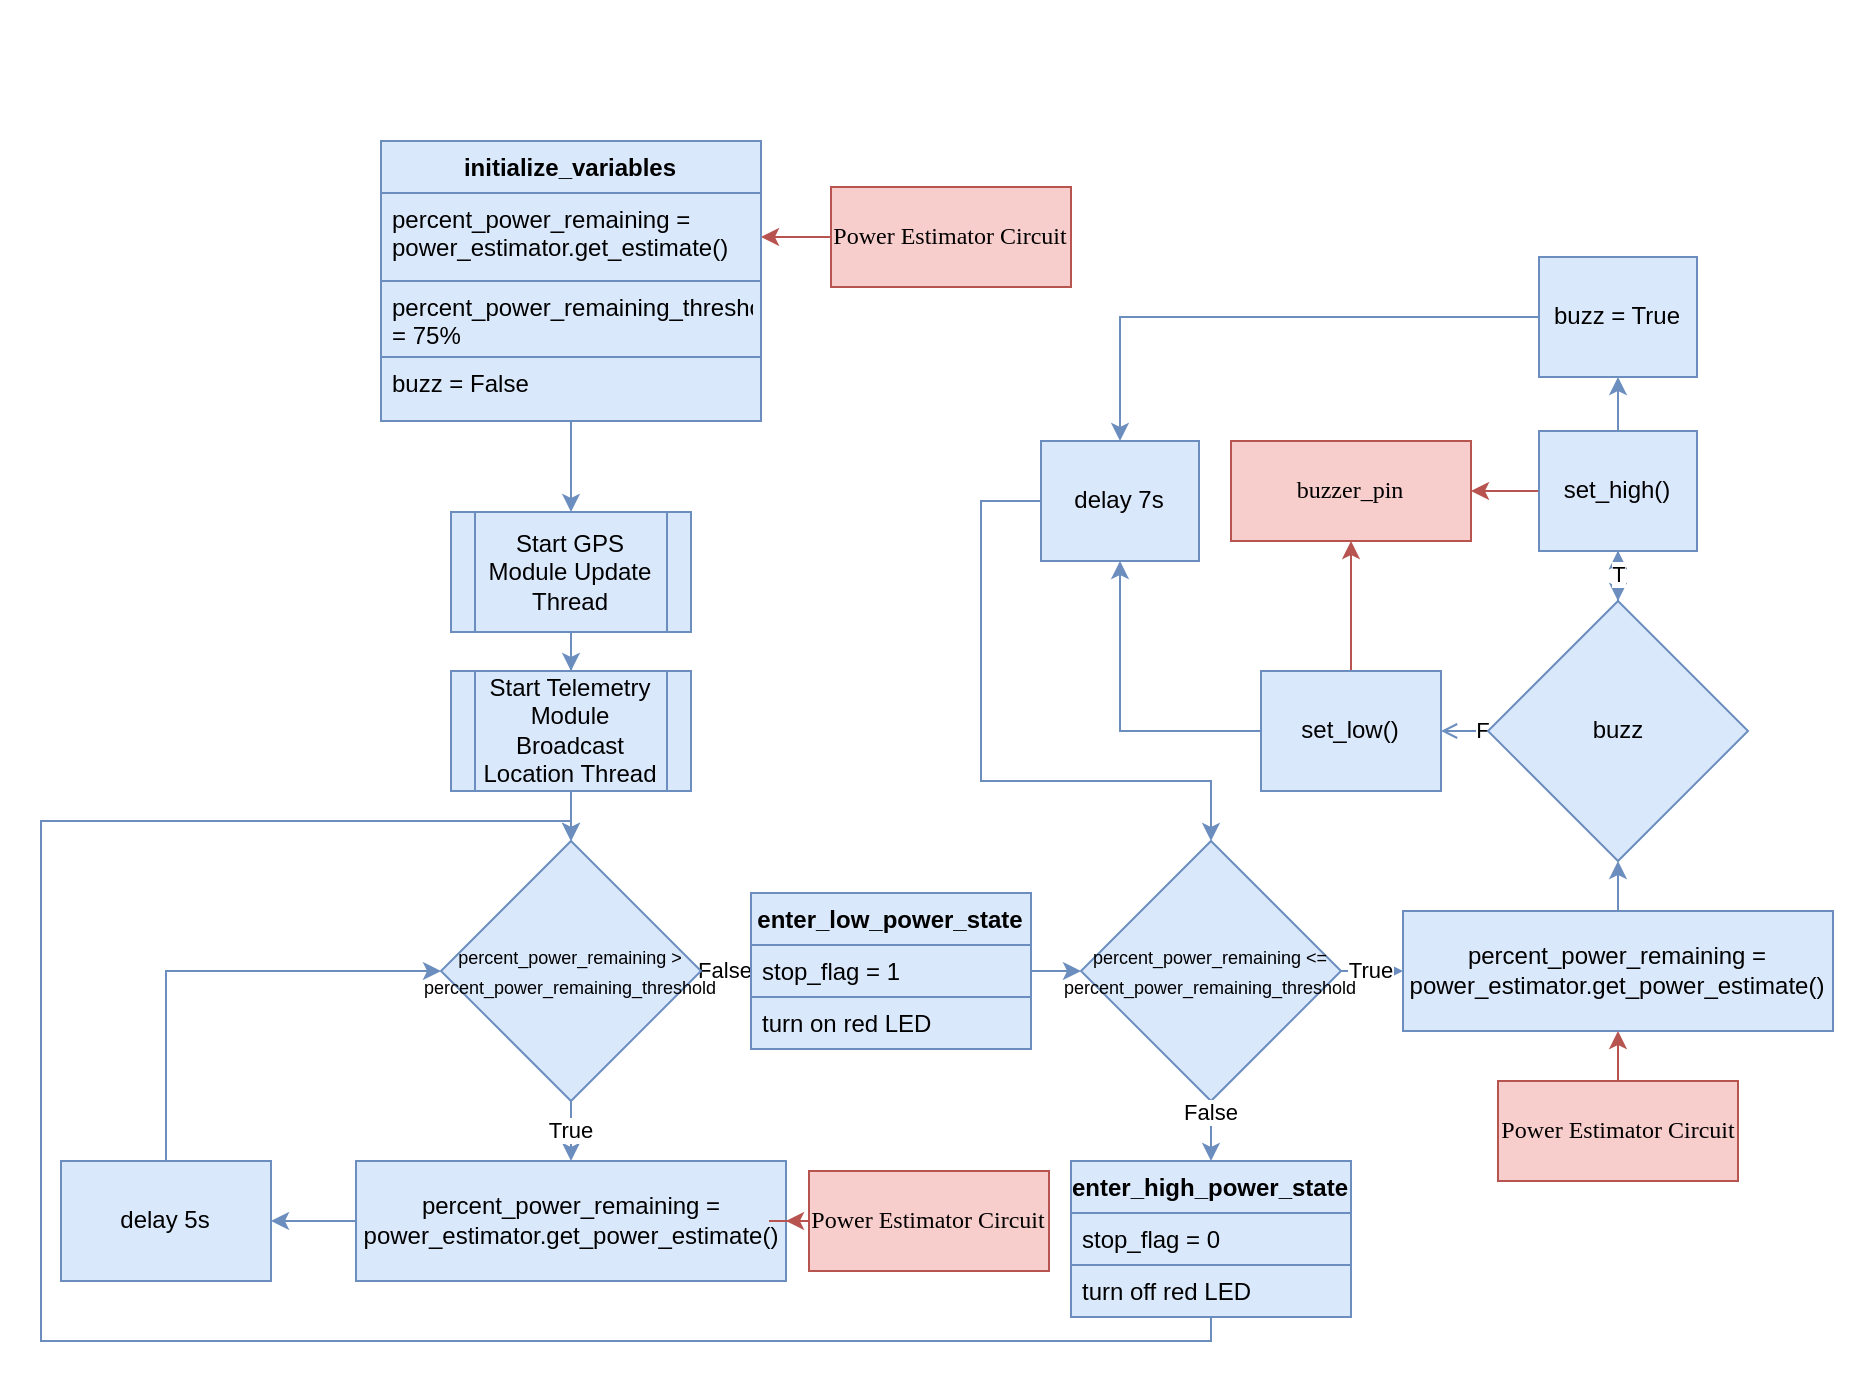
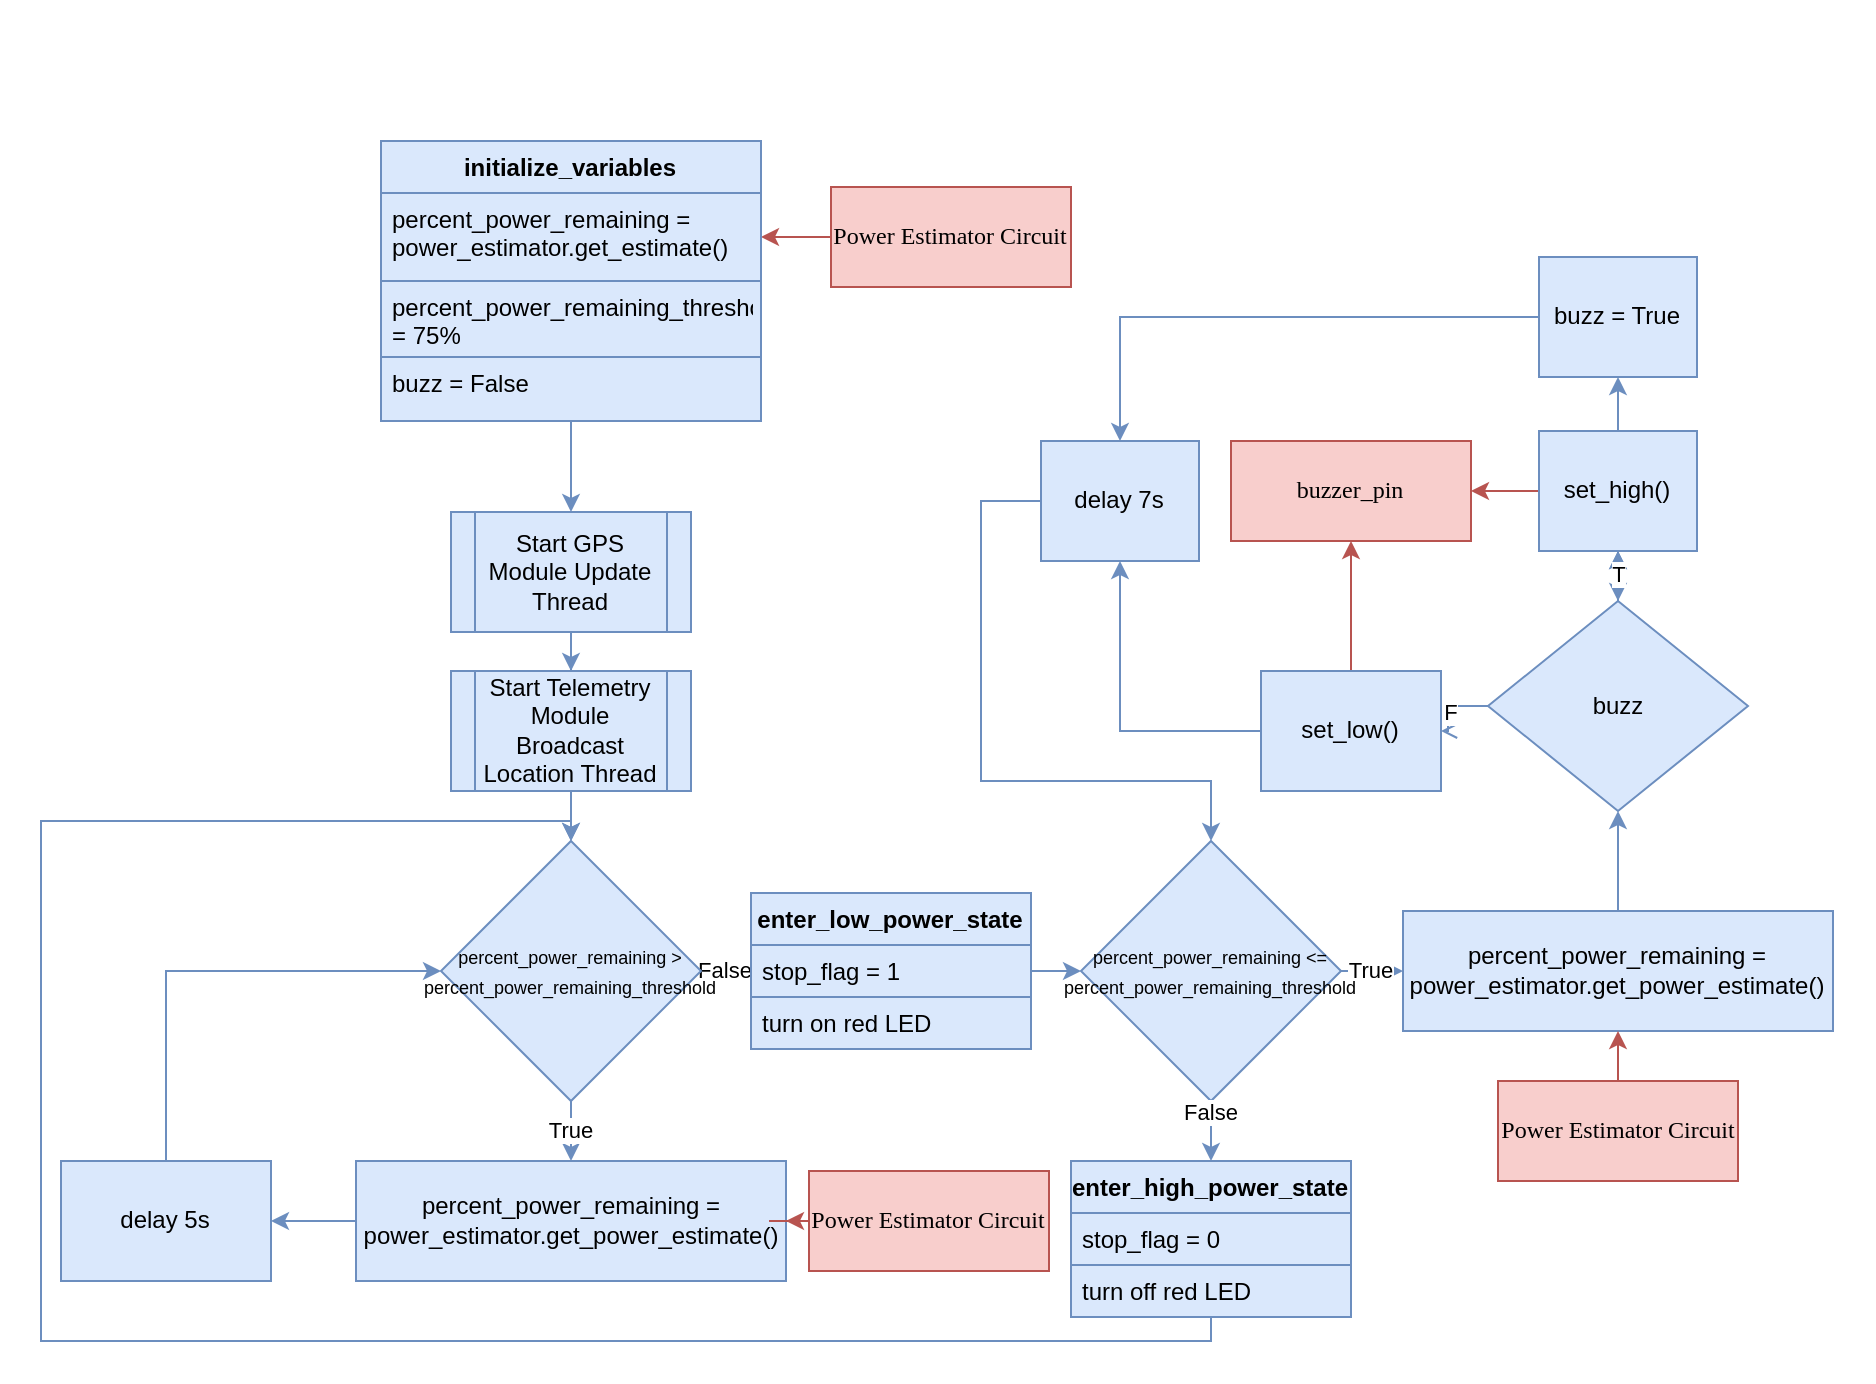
(1618, 731) -> (1618, 706)
